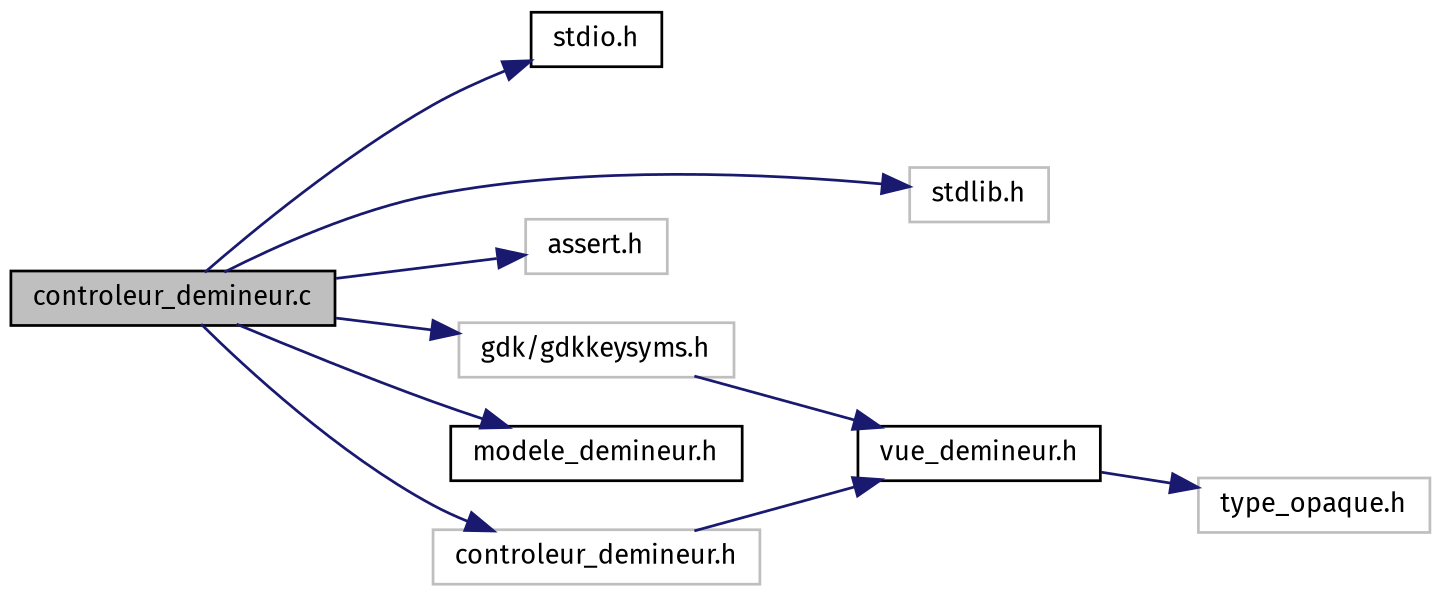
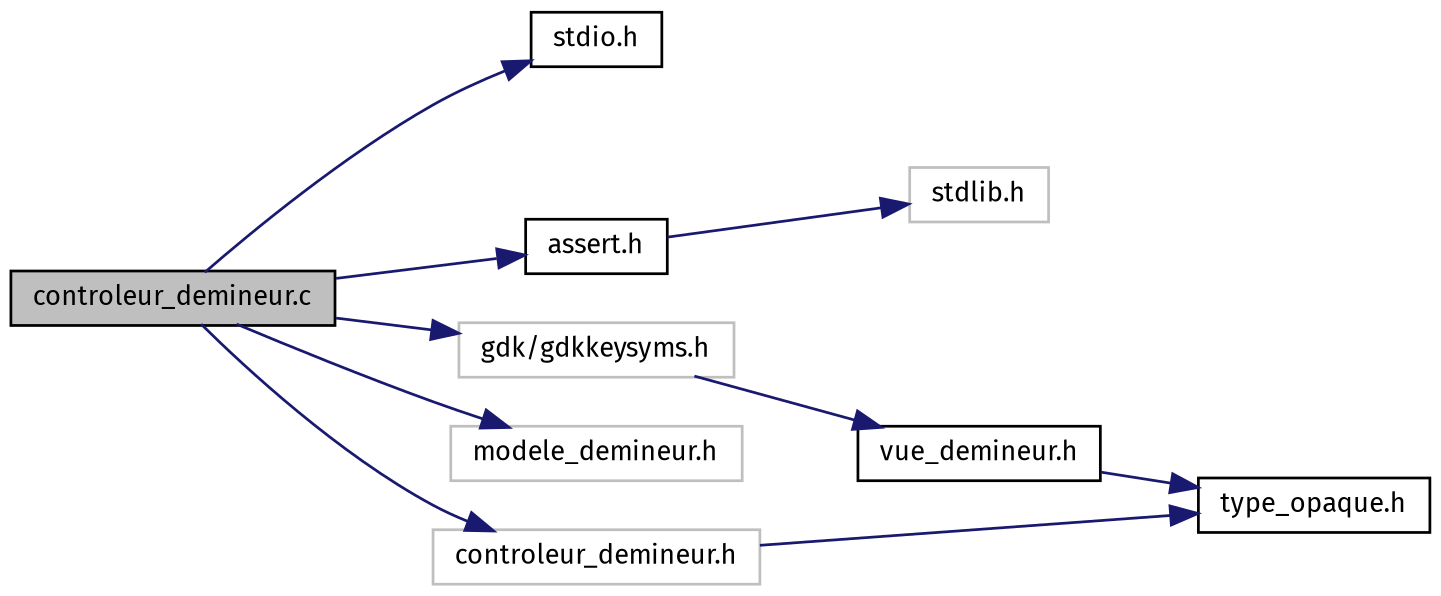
(546, 180) -> (774, 222)
(596, 246) -> (596, 246)
(596, 453) -> (596, 453)
(1314, 505) -> (1314, 505)
(775, 509) -> (965, 530)
